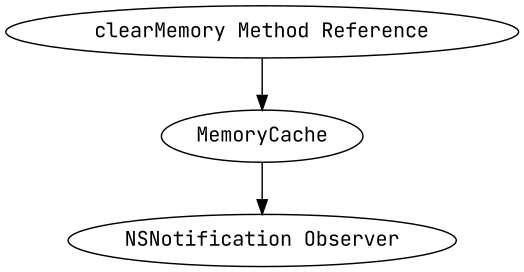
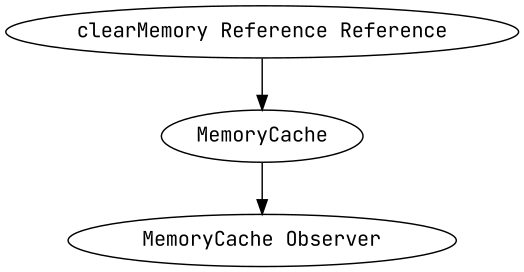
(262, 32) -> (262, 32)
(262, 240) -> (262, 240)
